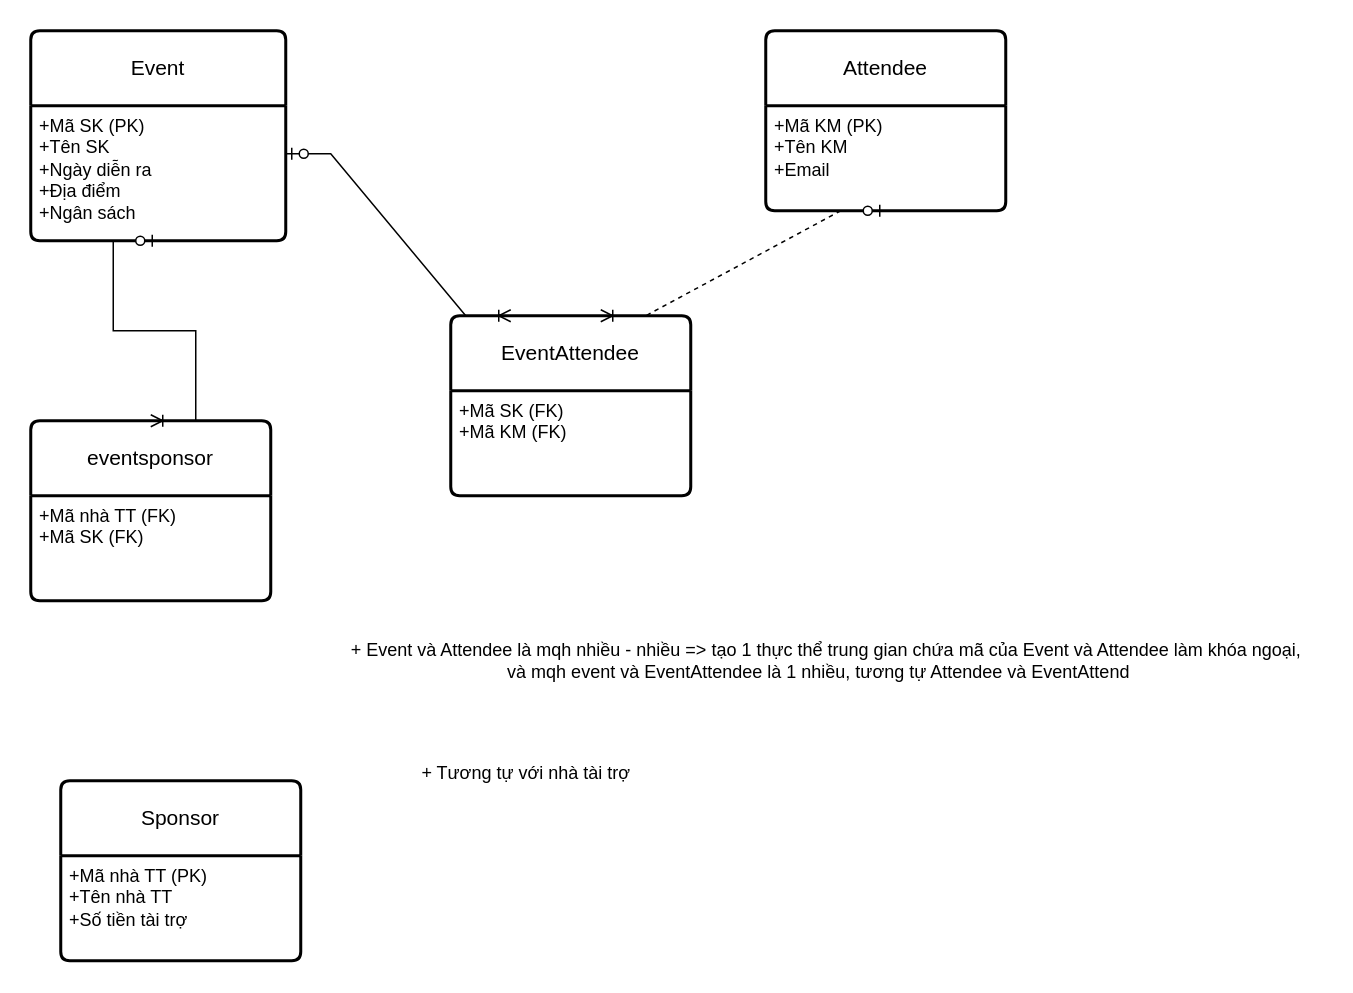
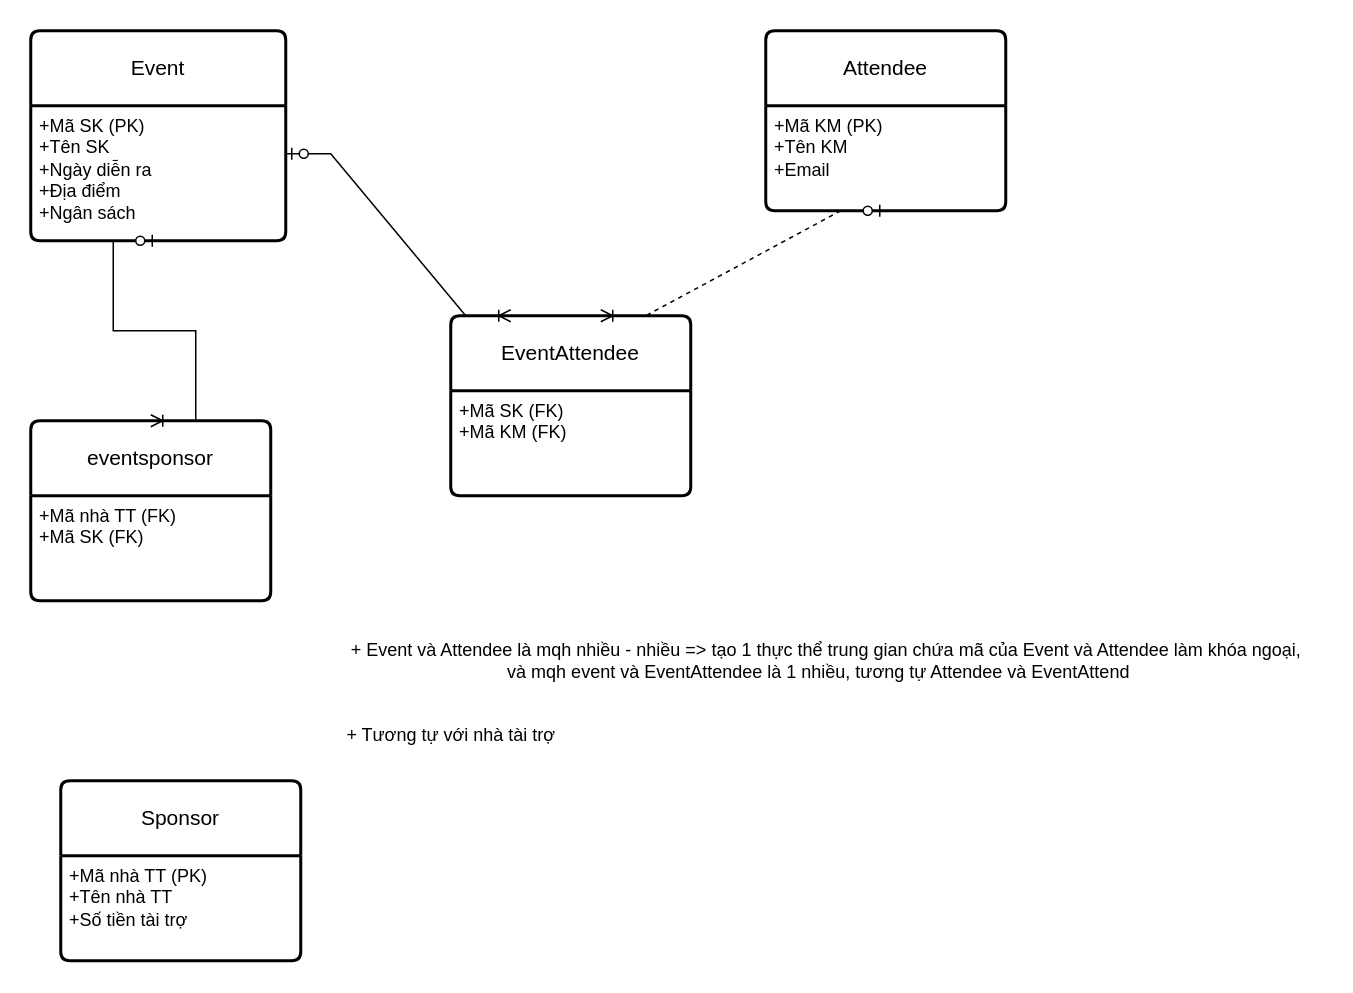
(526, 773) -> (451, 736)
